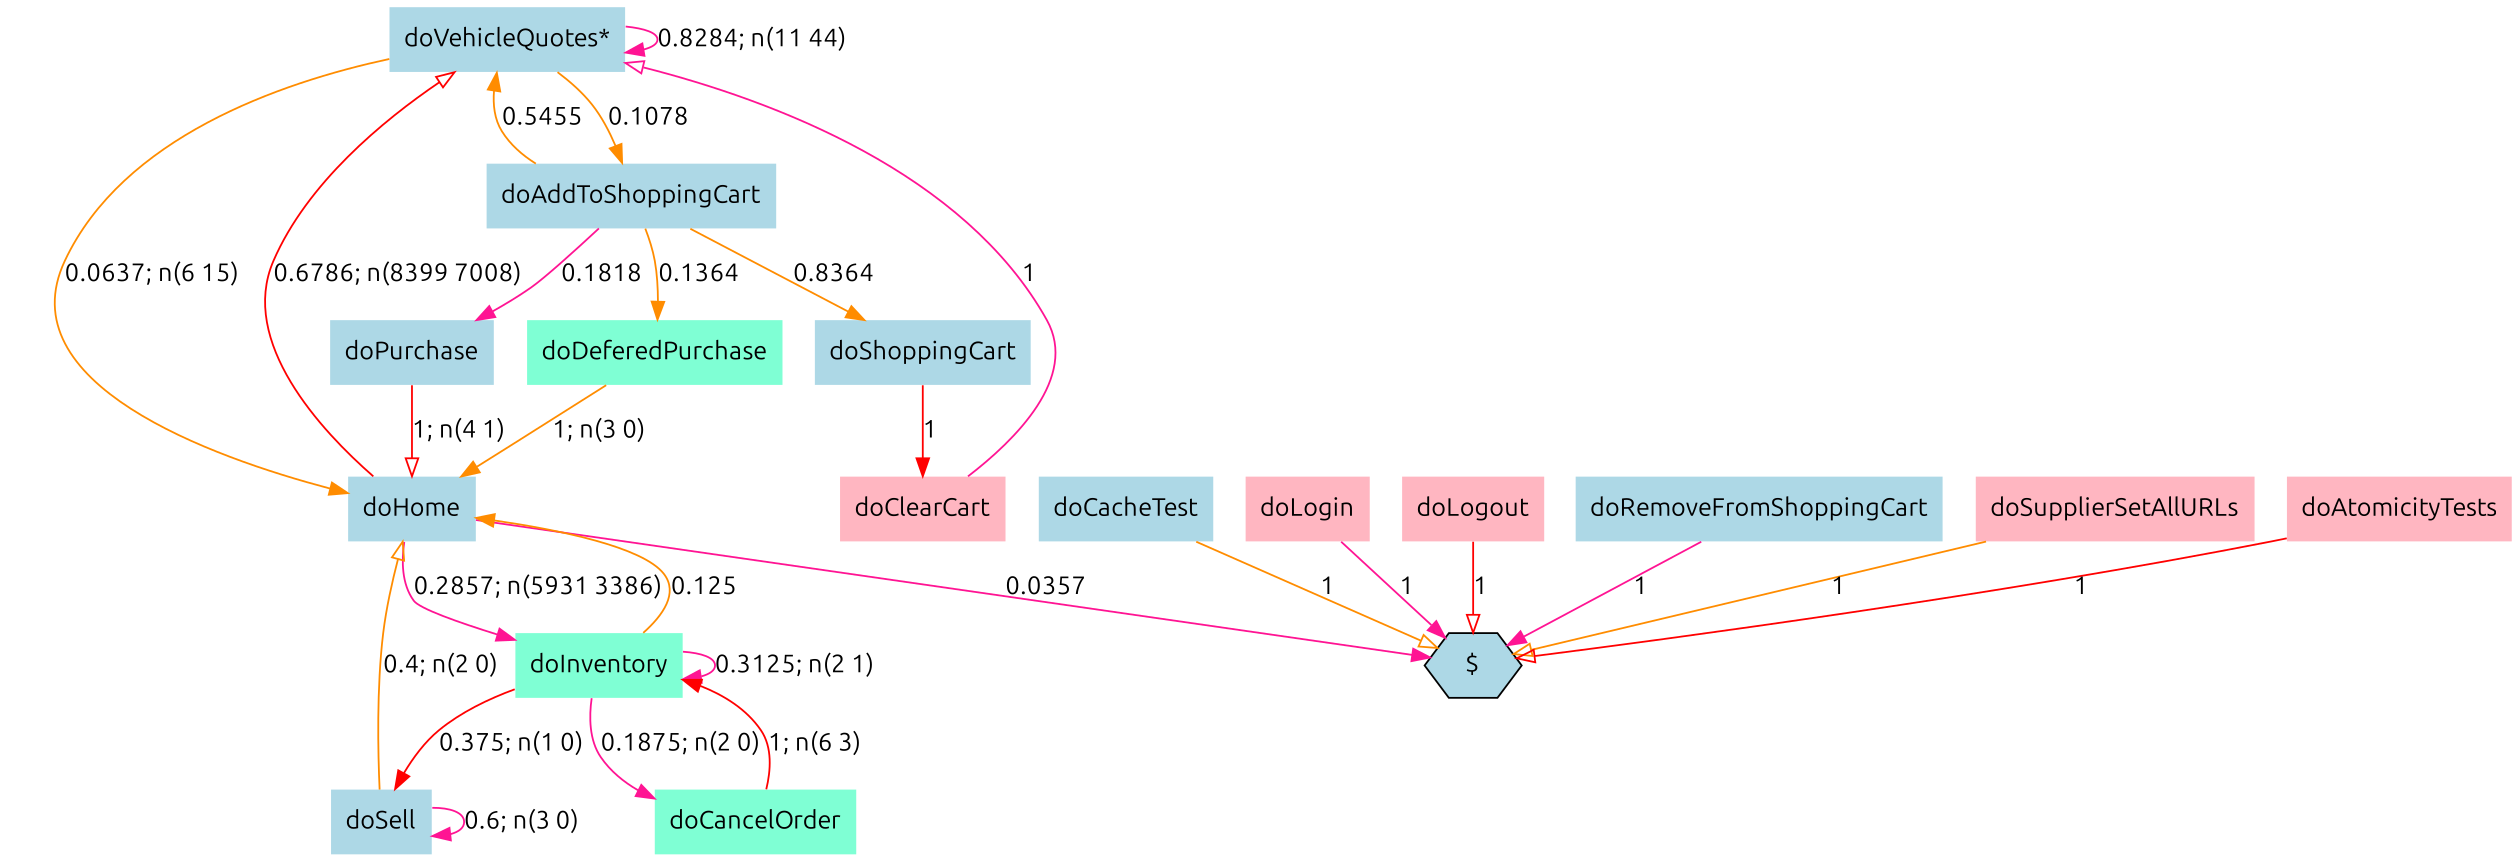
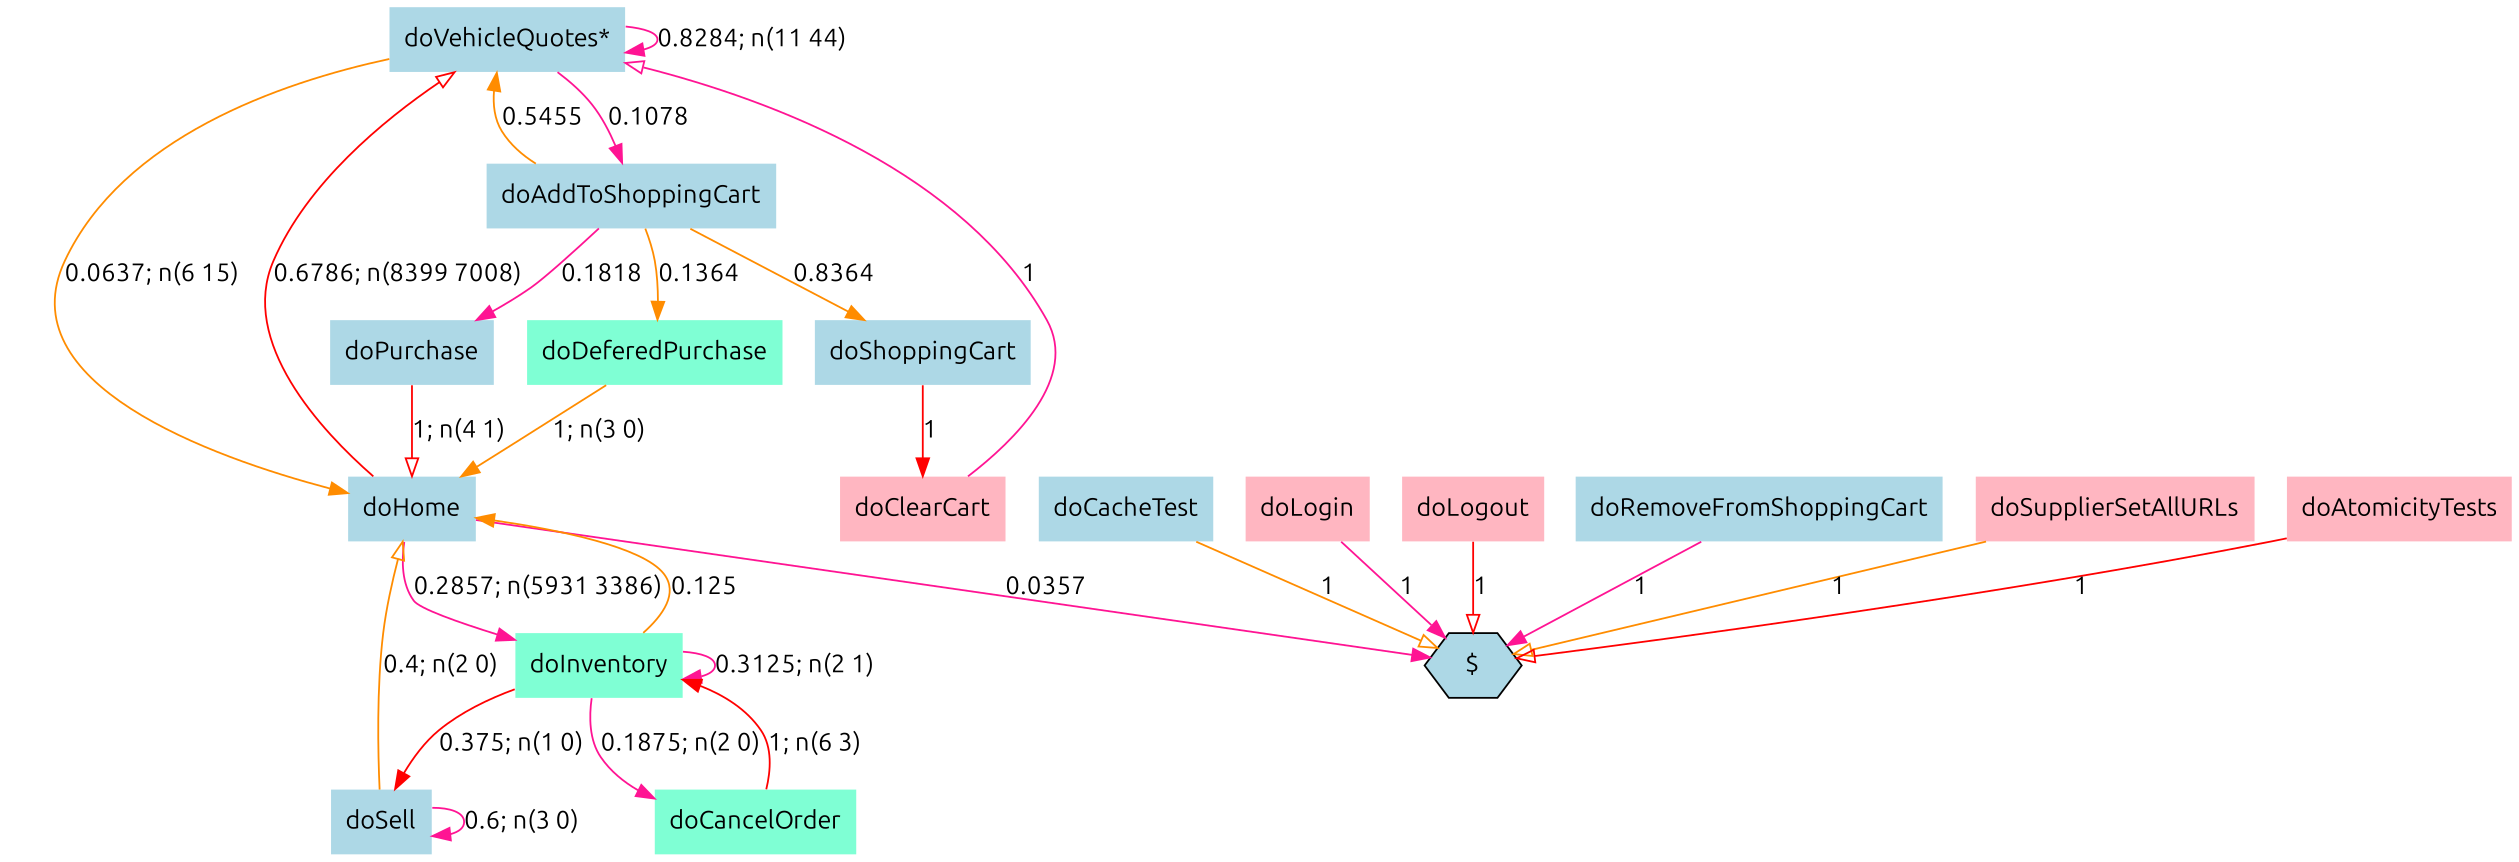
(592, 105) -> (592, 105)
